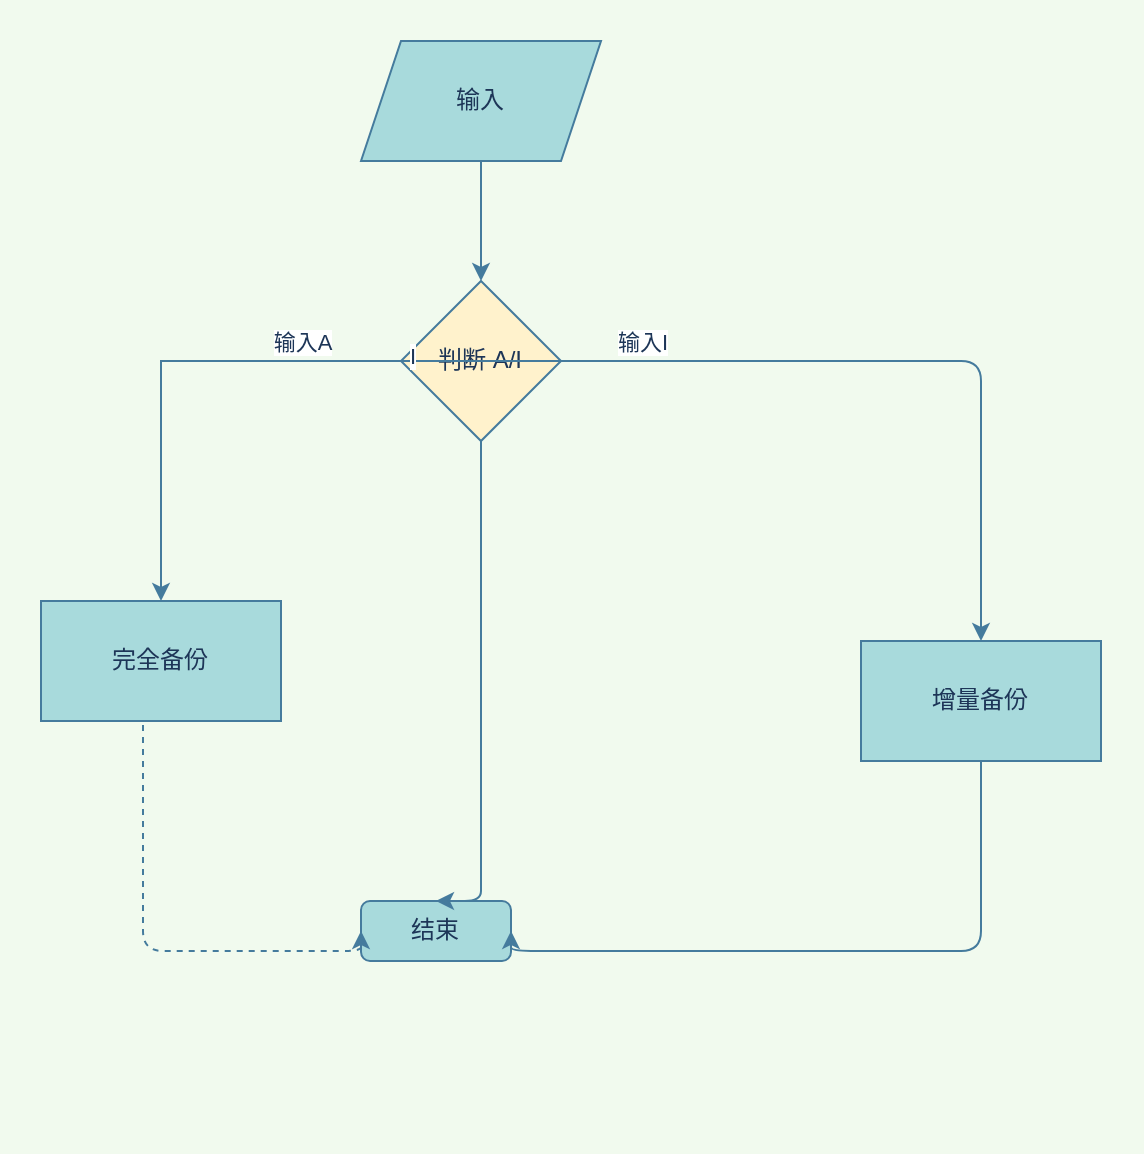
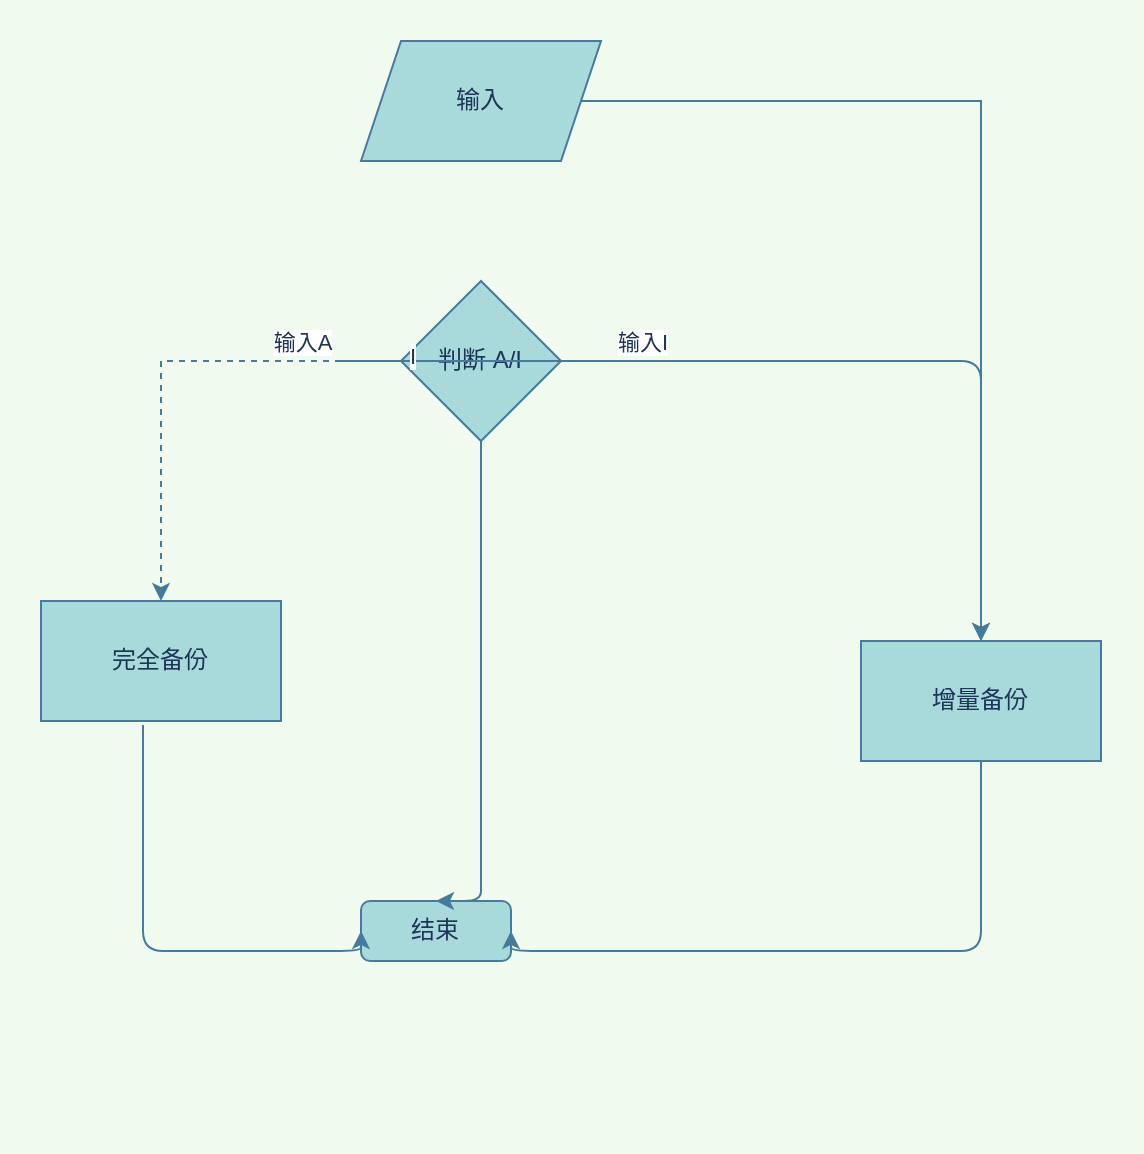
(481, 214) -> (914, 101)
(481, 361) -> (481, 361)
(161, 386) -> (161, 386)
(144, 940) -> (144, 940)
